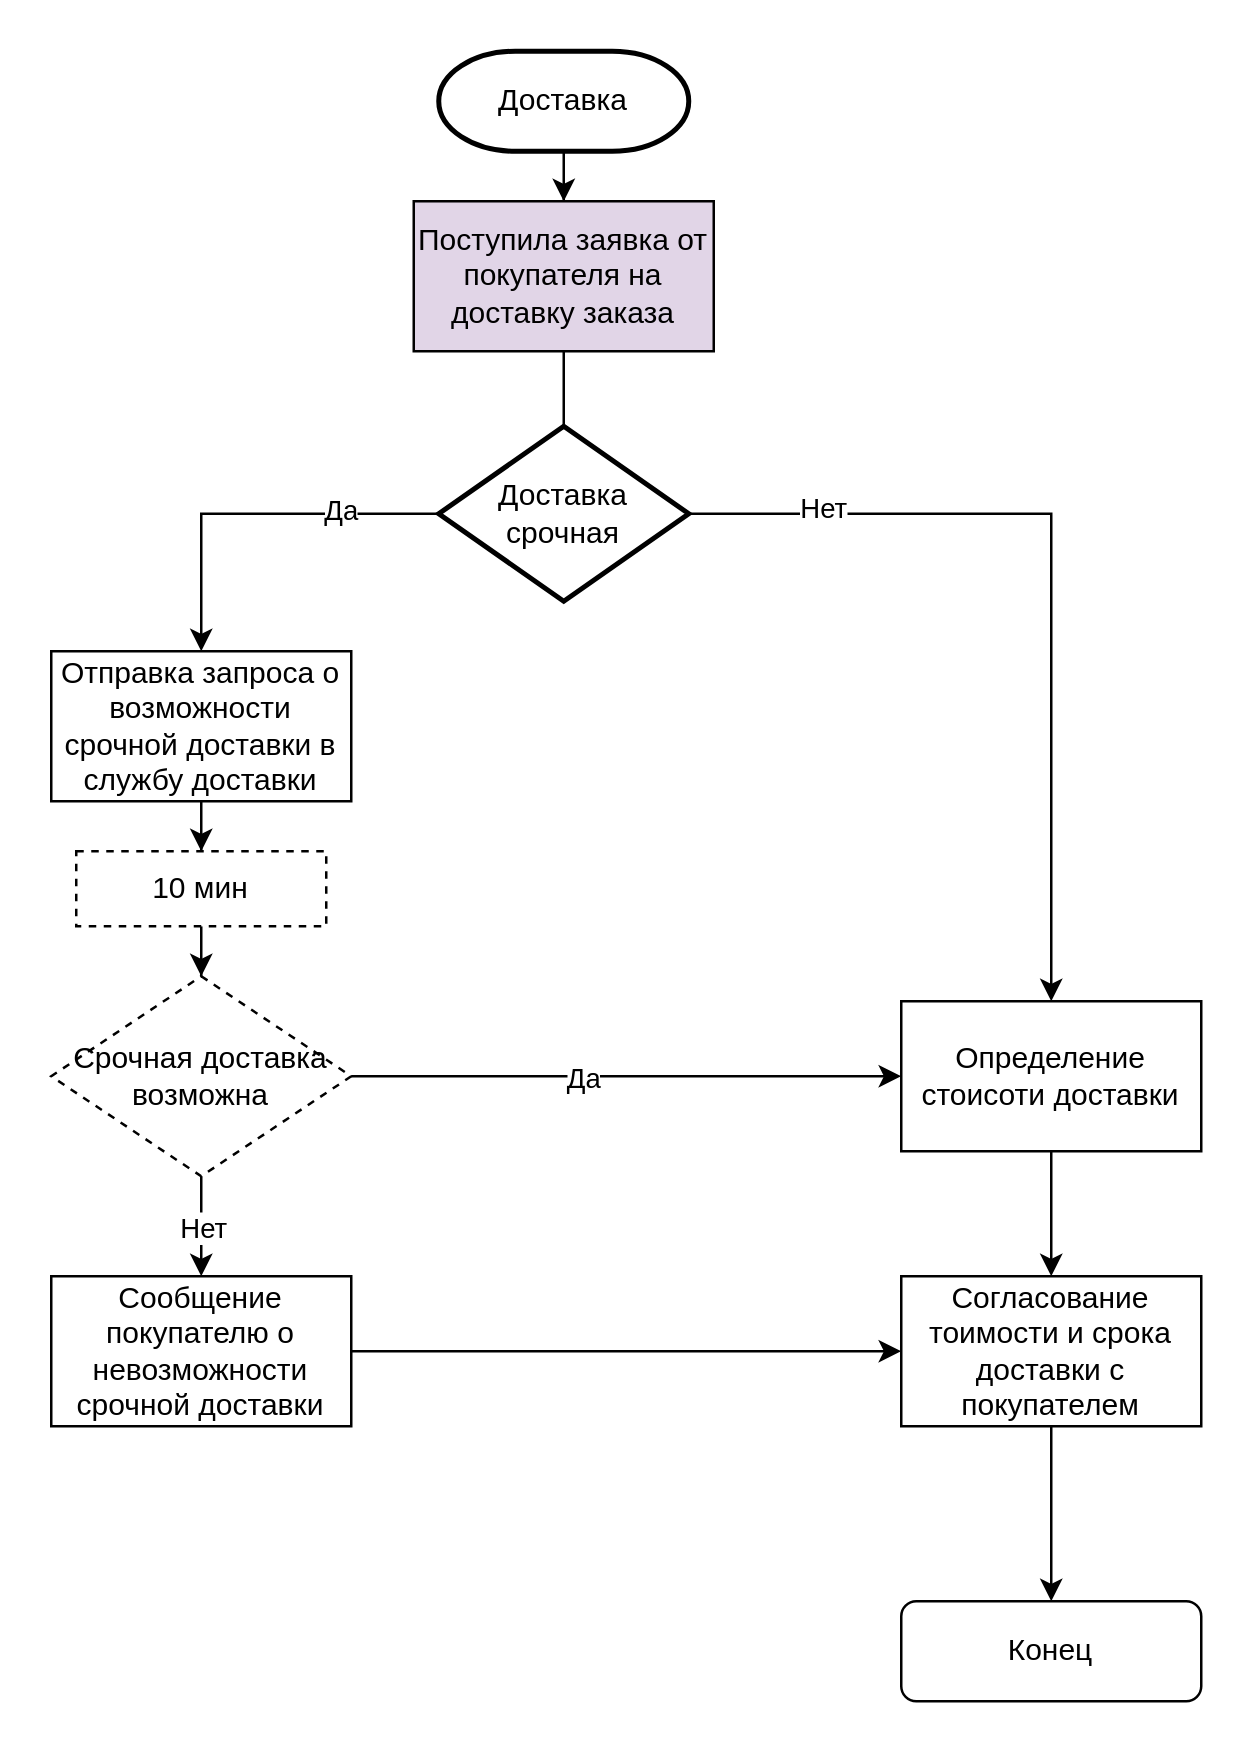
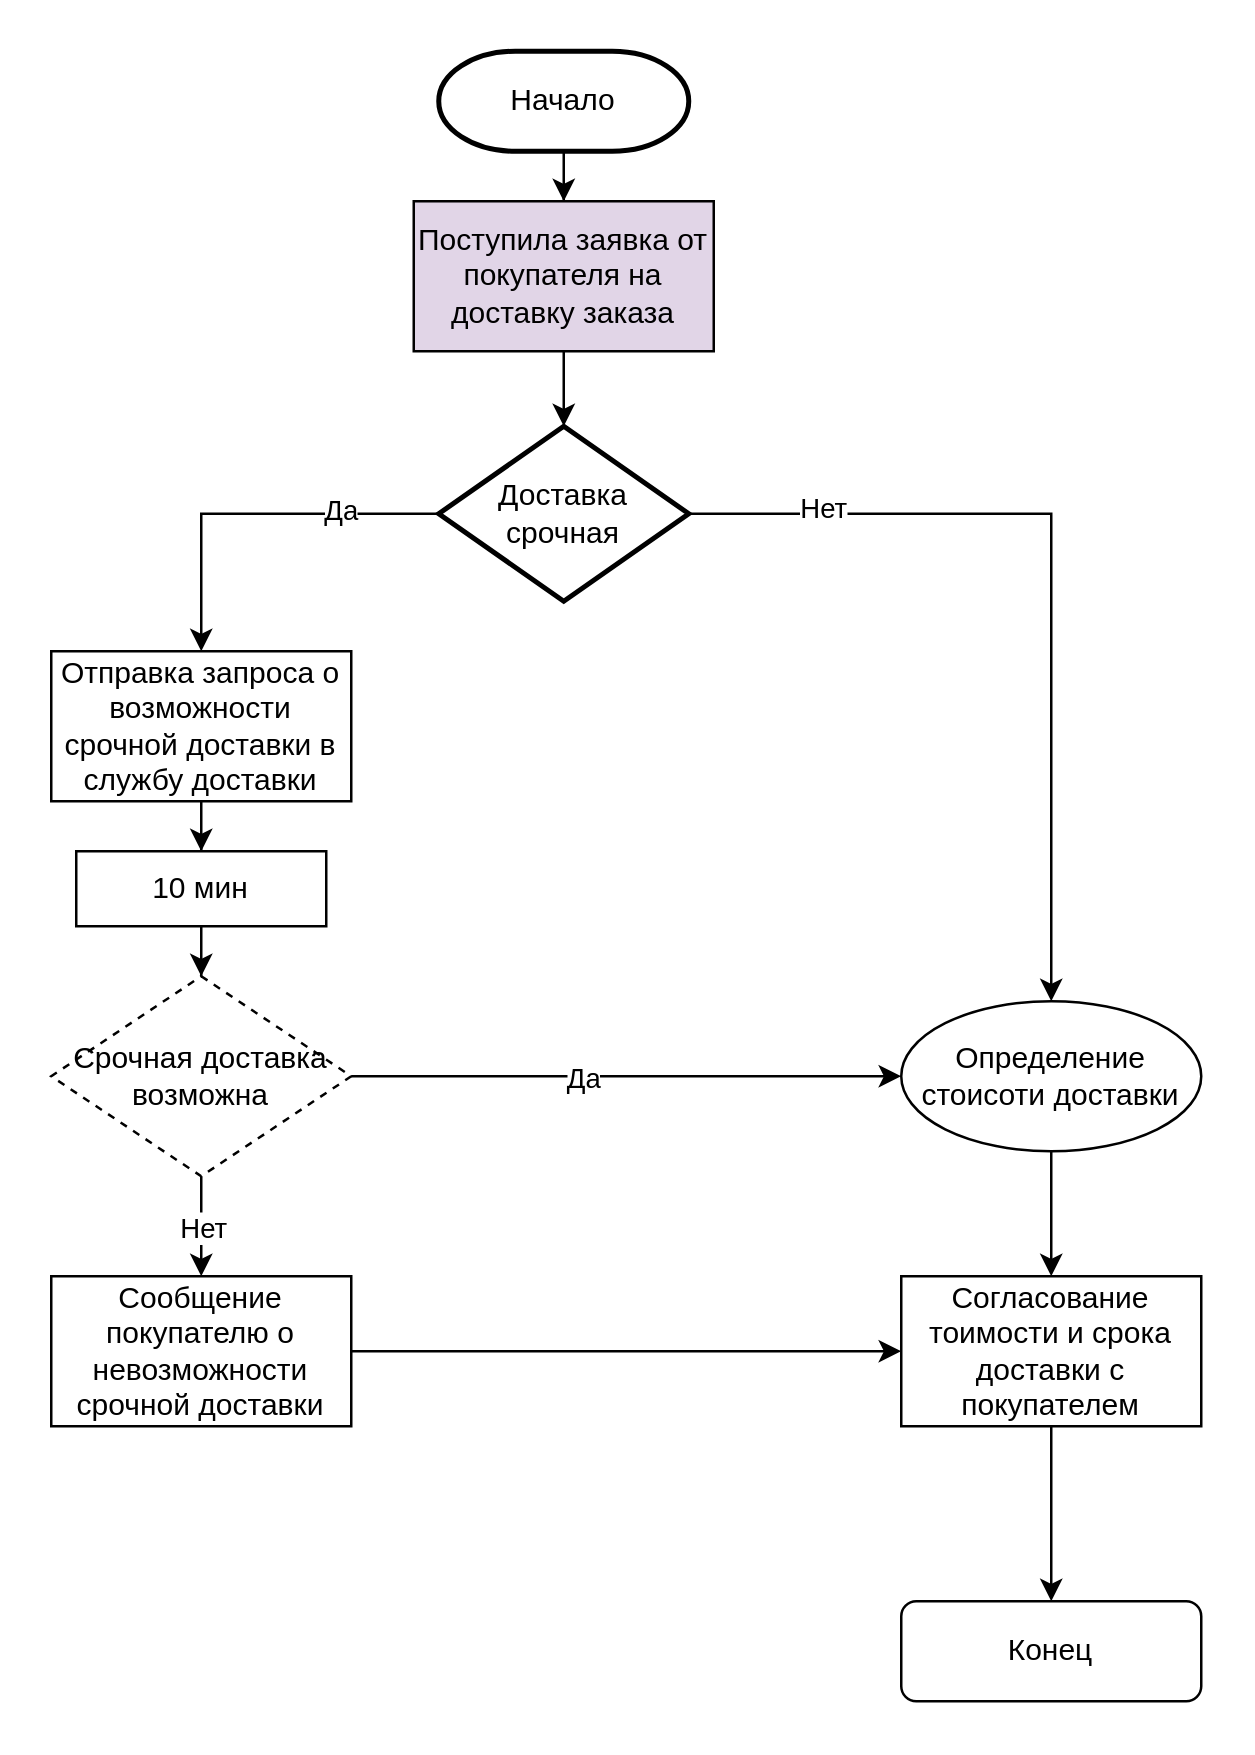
(564, 101) -> (564, 101)
(564, 415) -> (564, 408)
(201, 889) -> (201, 889)
(1051, 1076) -> (1051, 1076)
